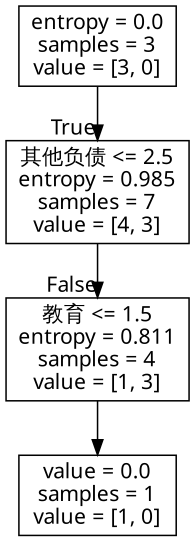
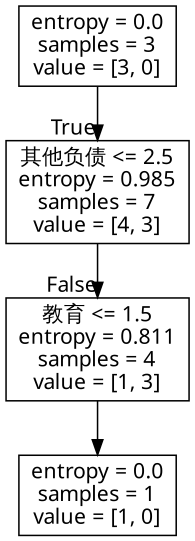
(98, 495) -> (98, 495)
